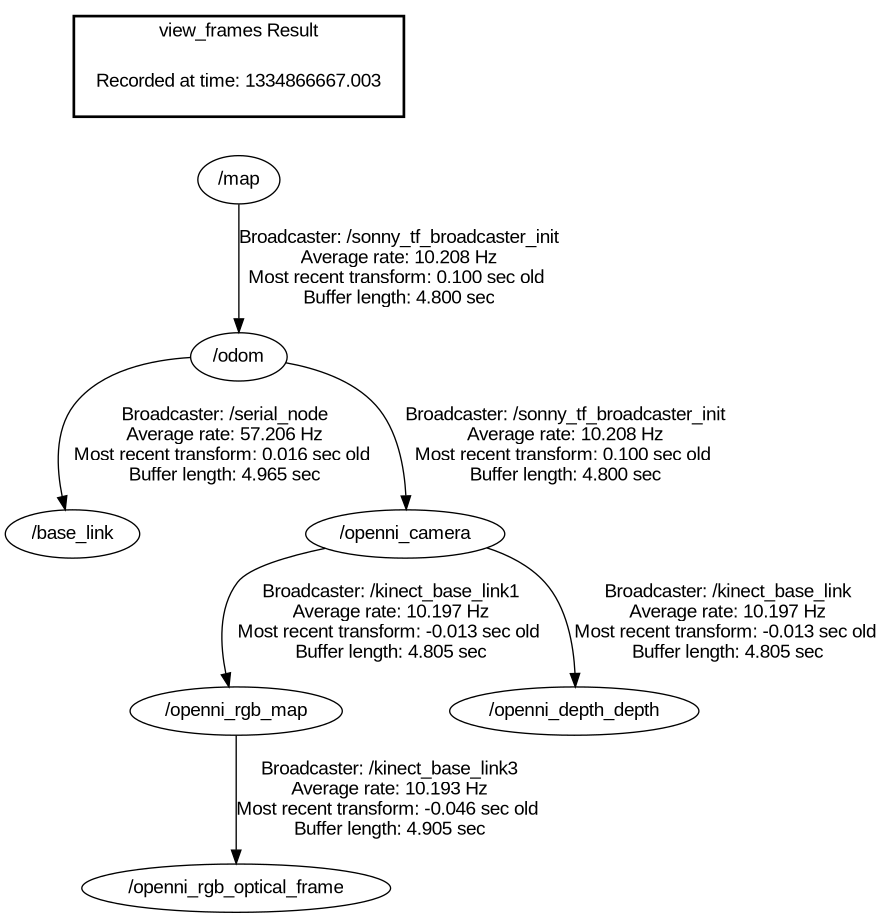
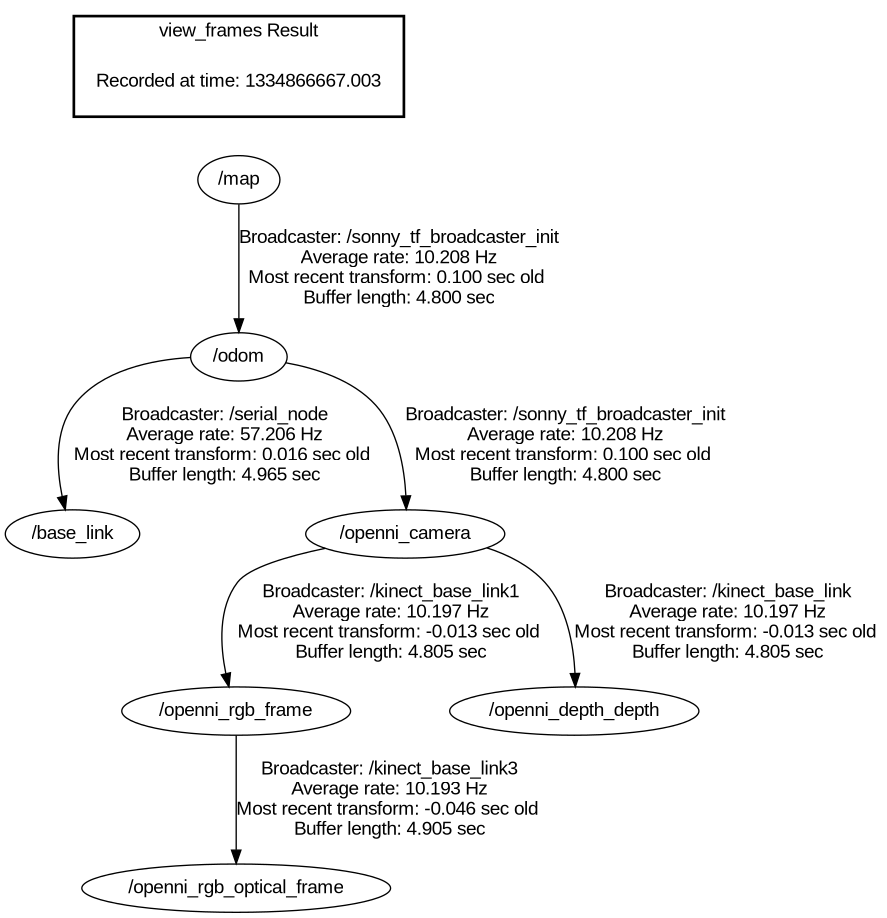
(236, 711) -> (236, 711)
